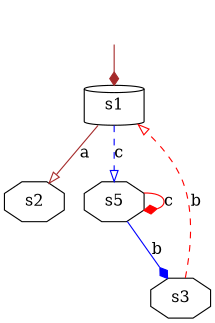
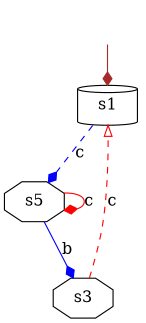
(114, 148) -> (75, 149)
(34, 202) -> none
(196, 202) -> (112, 202)
